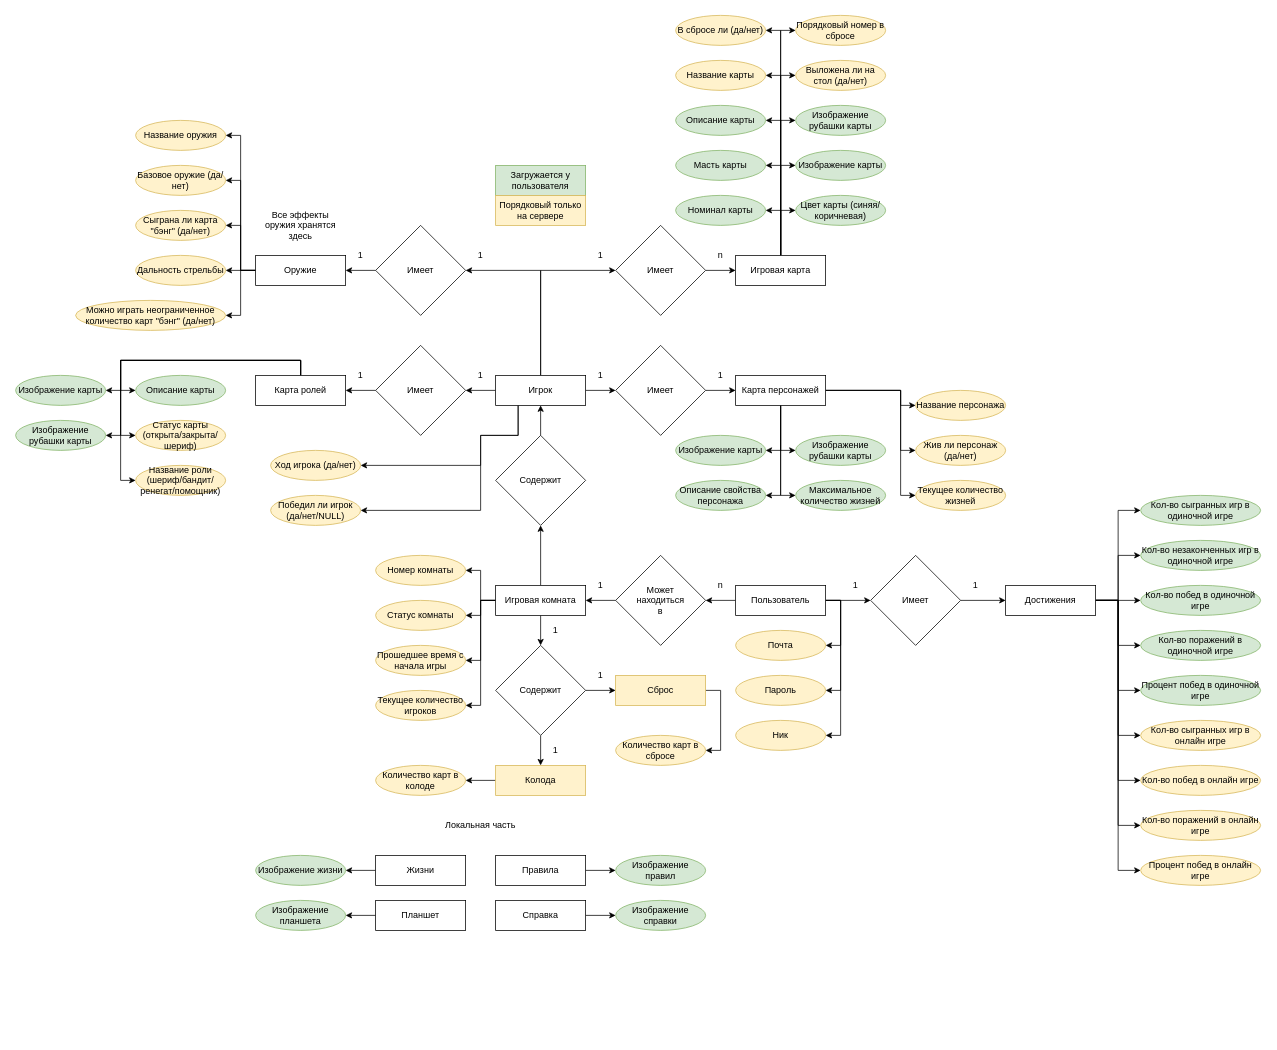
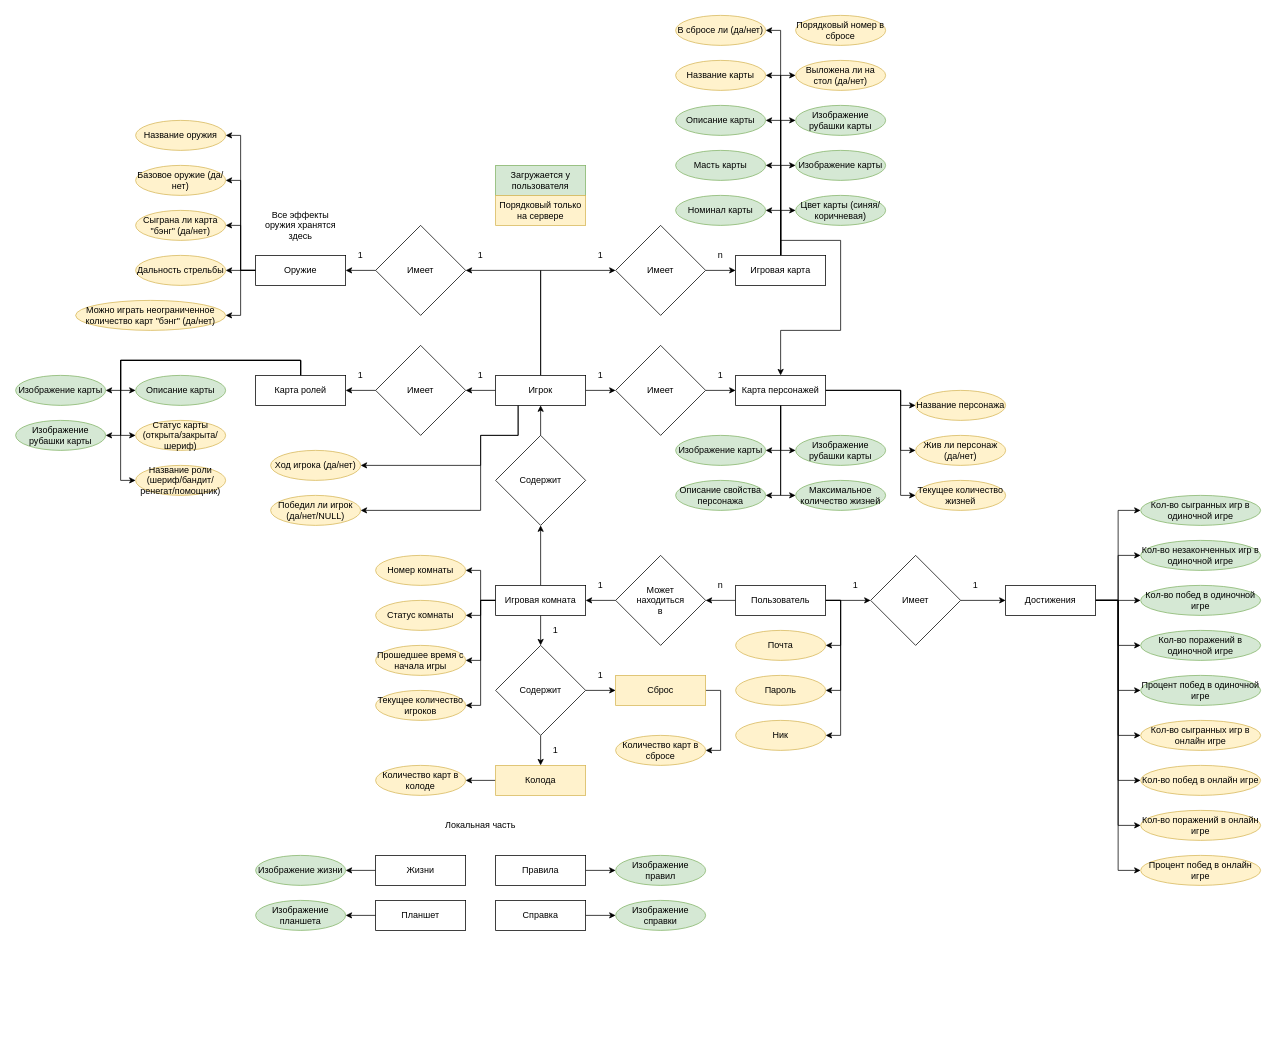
(787, 30) -> (840, 306)
